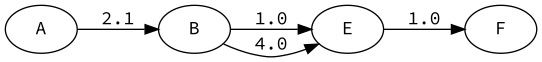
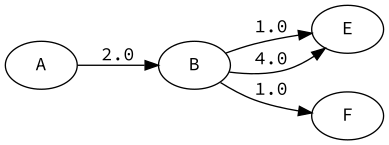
(118, 19) -> (118, 55)
(417, 29) -> (258, 101)
